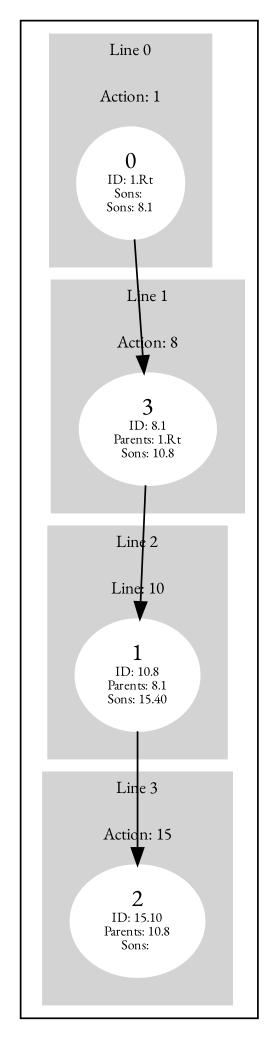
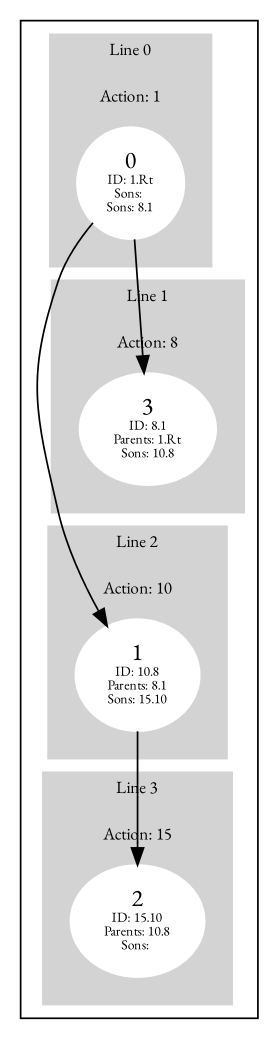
(143, 543) -> (39, 416)
(138, 589) -> (138, 589)
(138, 699) -> (138, 699)
